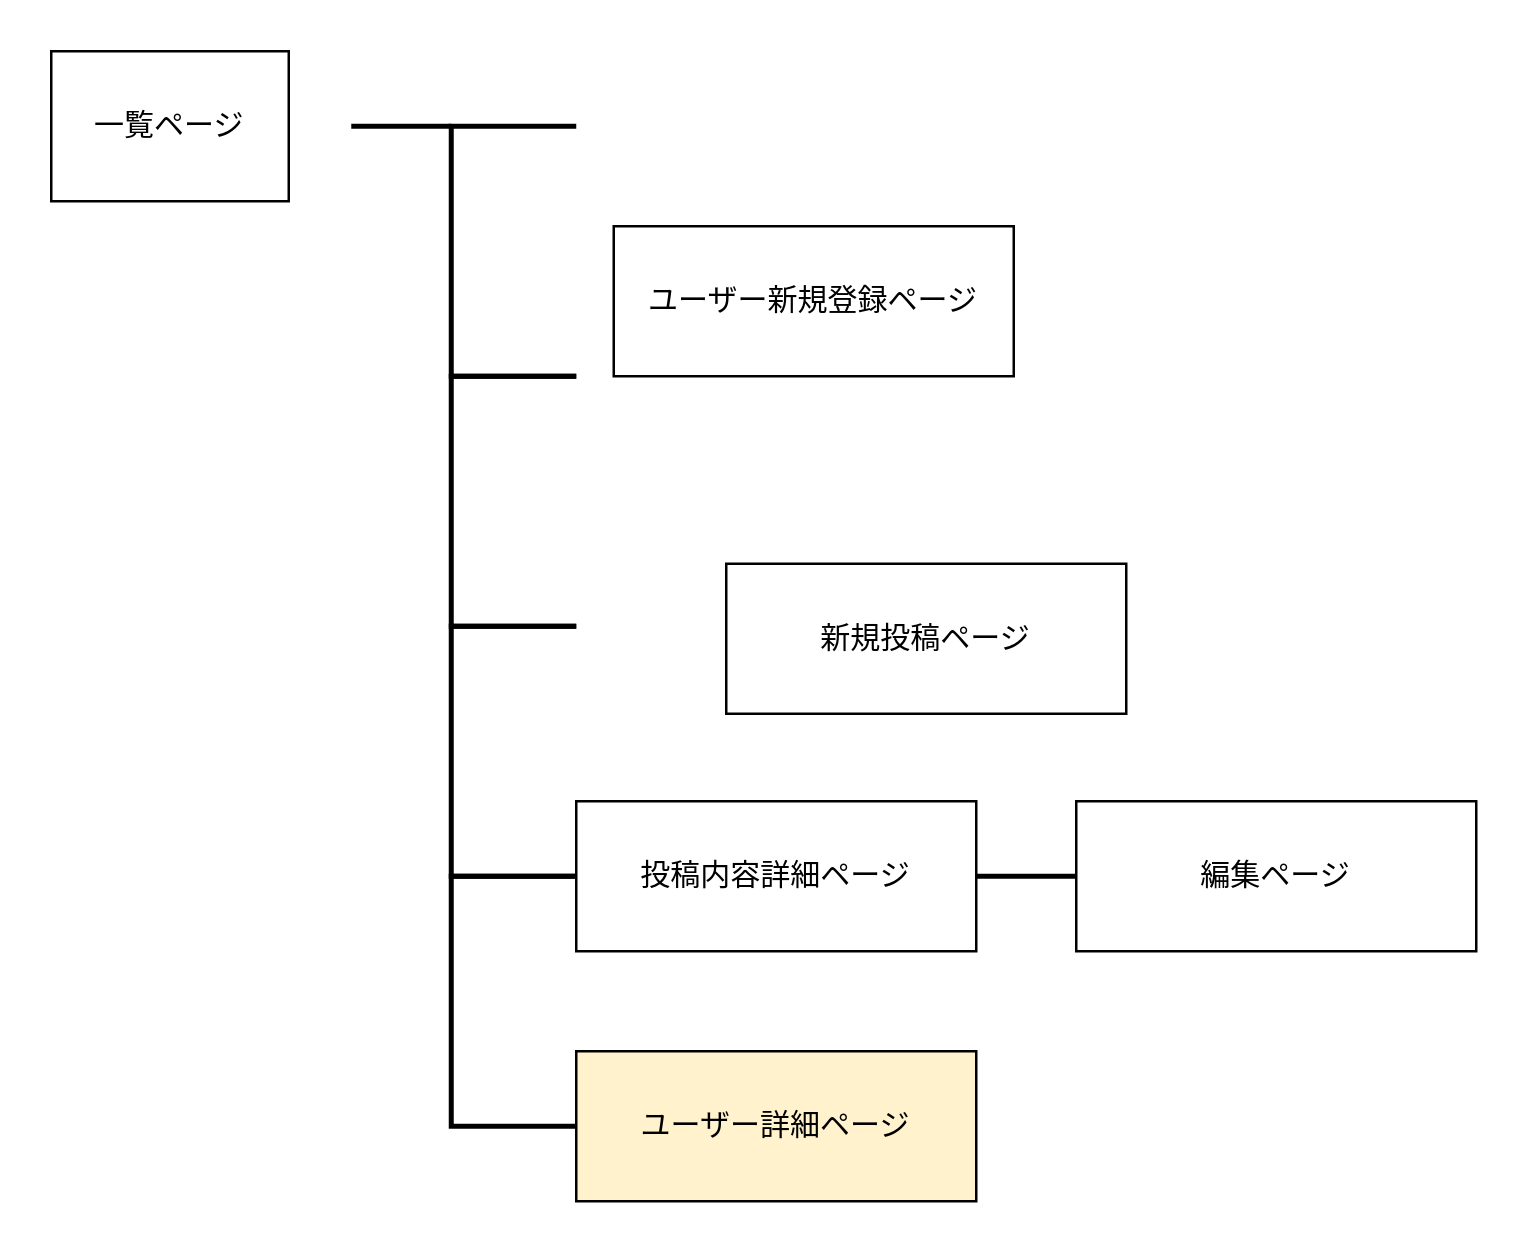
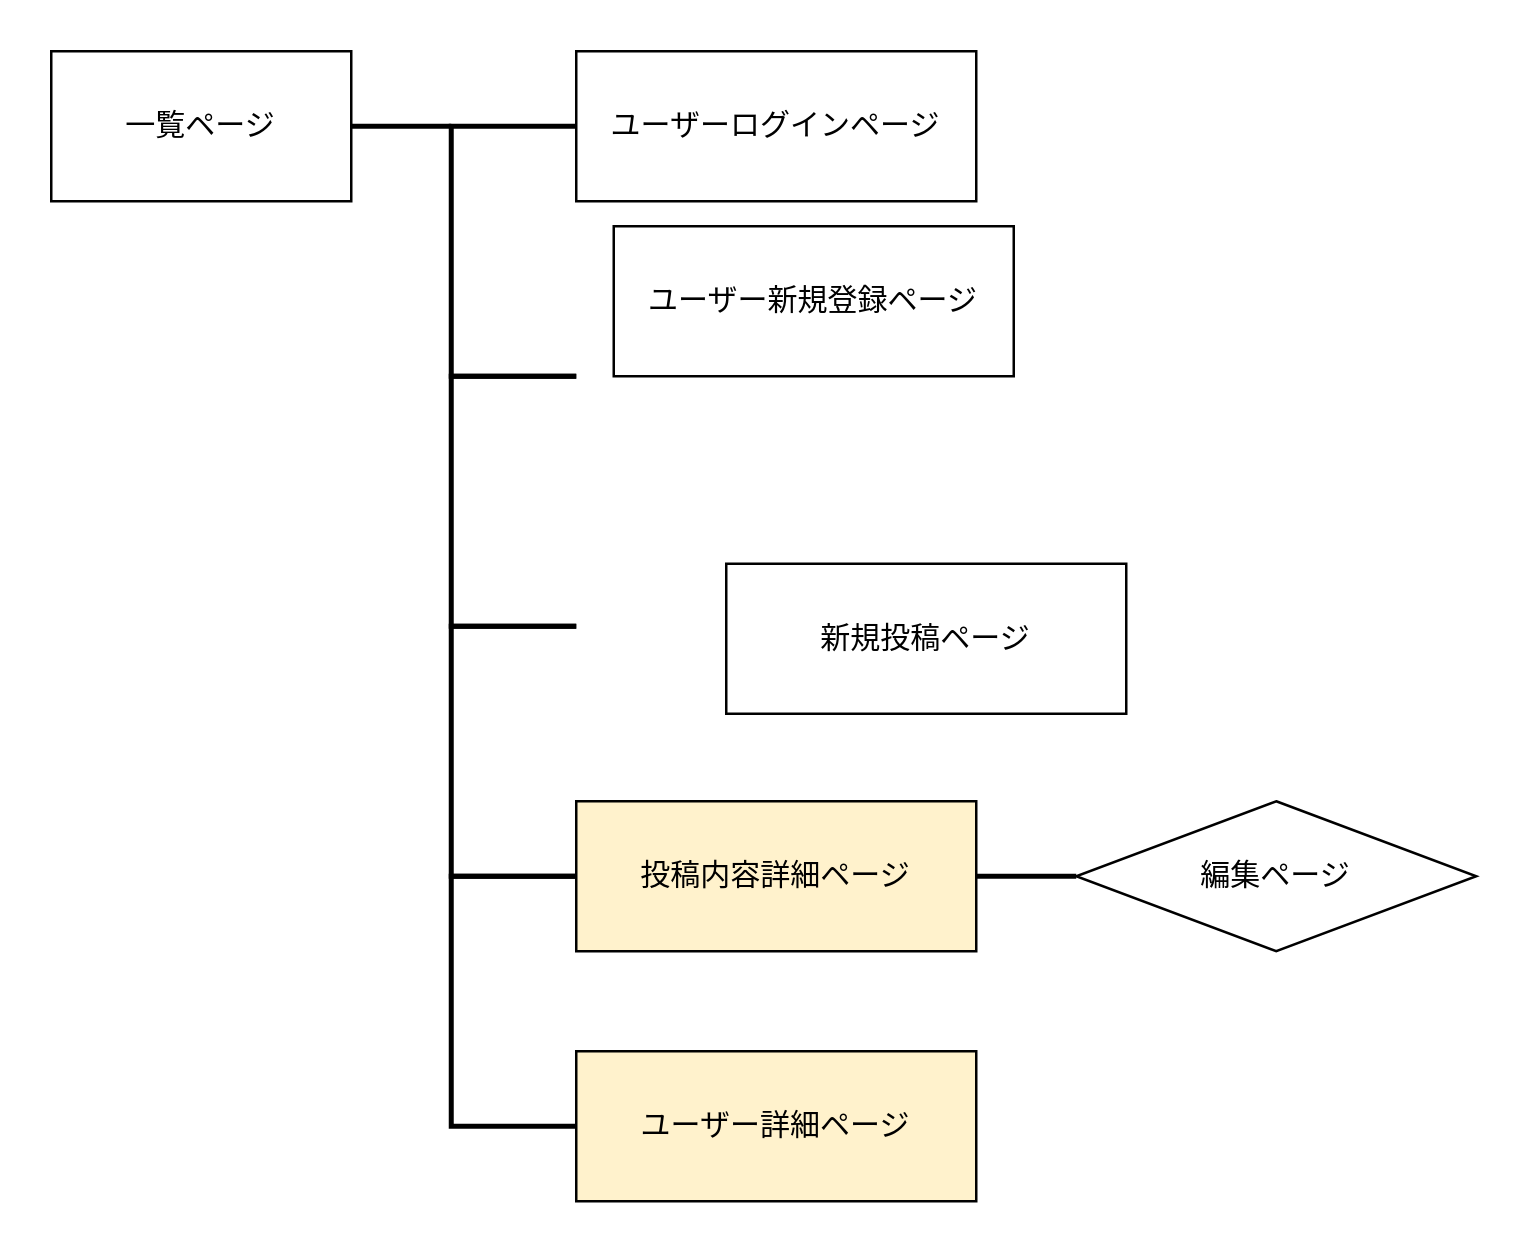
(170, 126) -> (201, 126)
none -> (776, 126)
(776, 876) -> (776, 876)
(1276, 876) -> (1276, 876)
